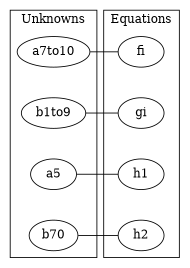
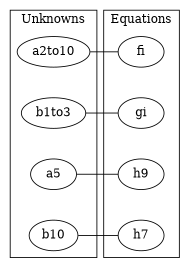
(54, 52) -> (54, 52)
(54, 113) -> (54, 113)
(141, 174) -> (141, 174)
(54, 235) -> (54, 235)
(141, 235) -> (141, 235)
